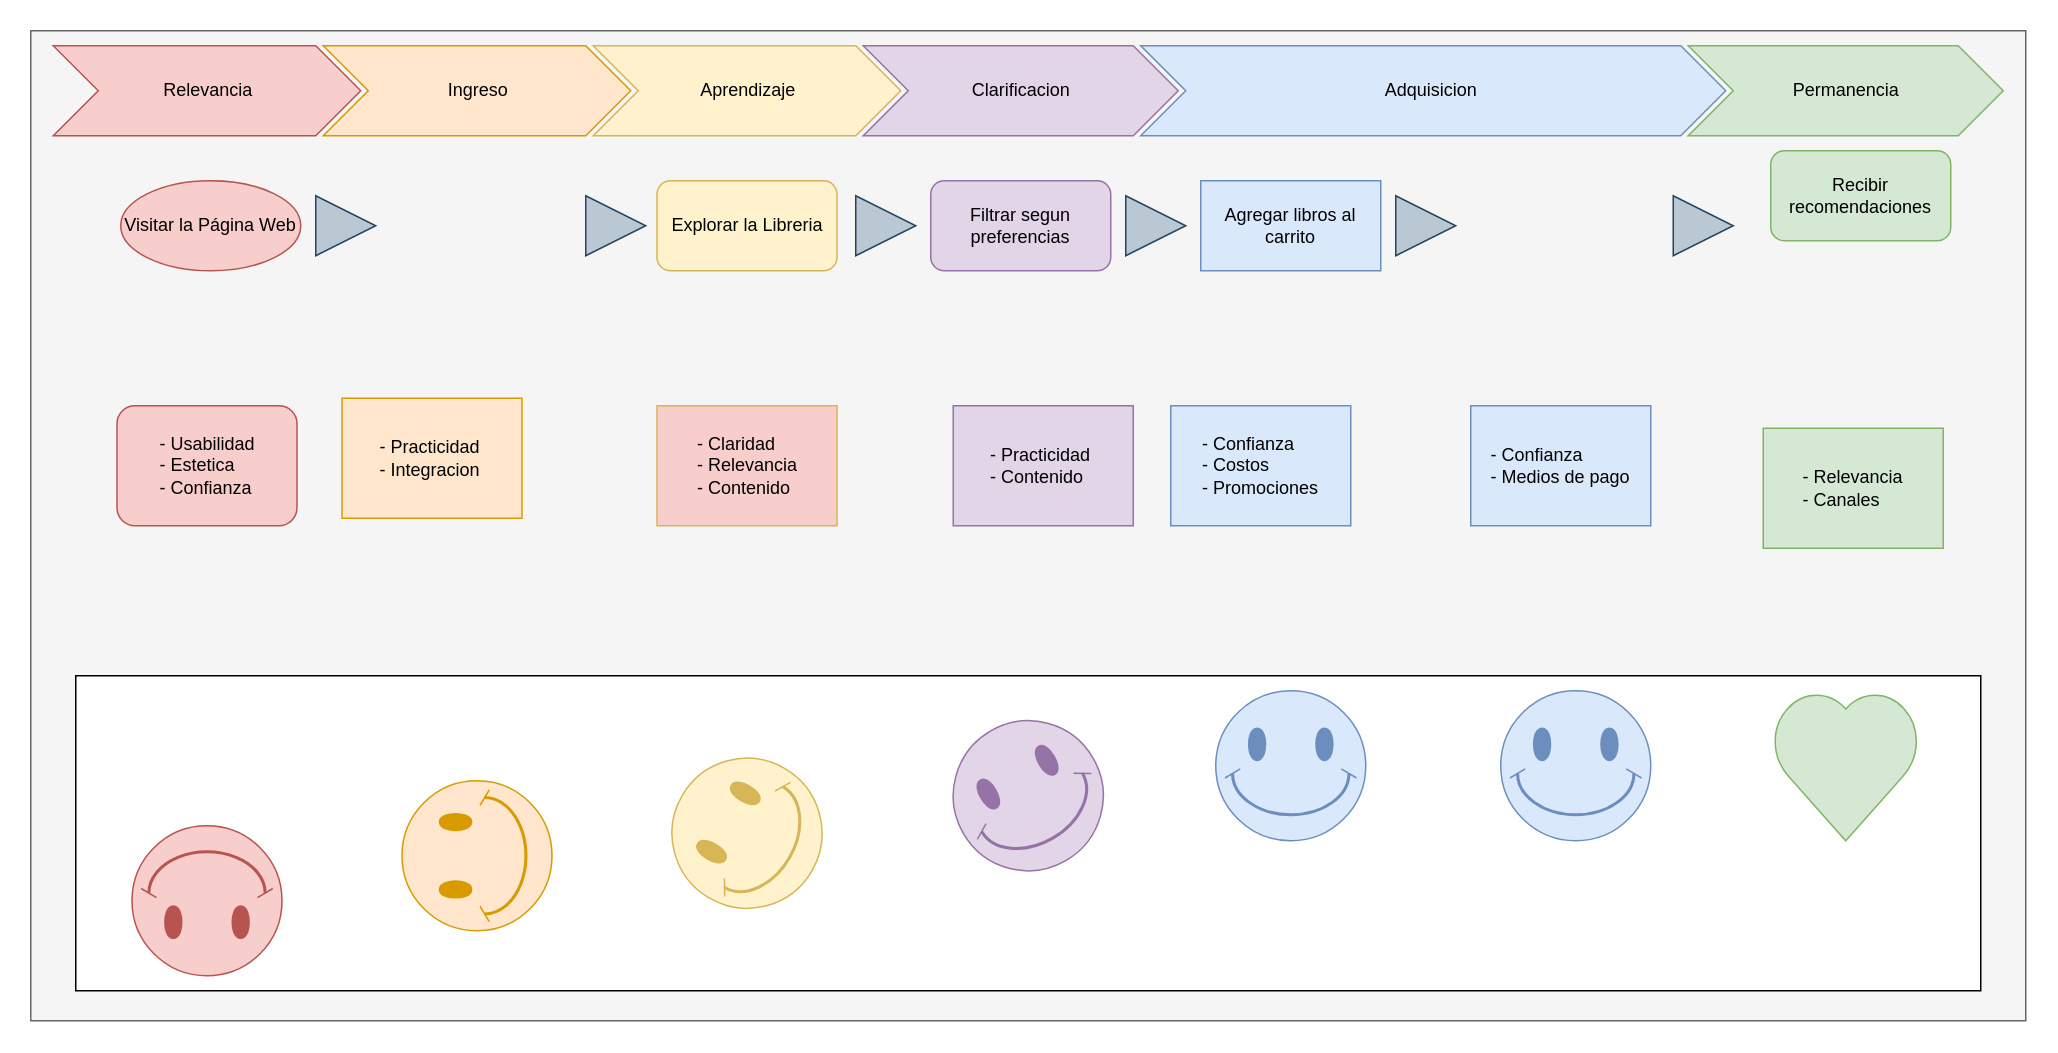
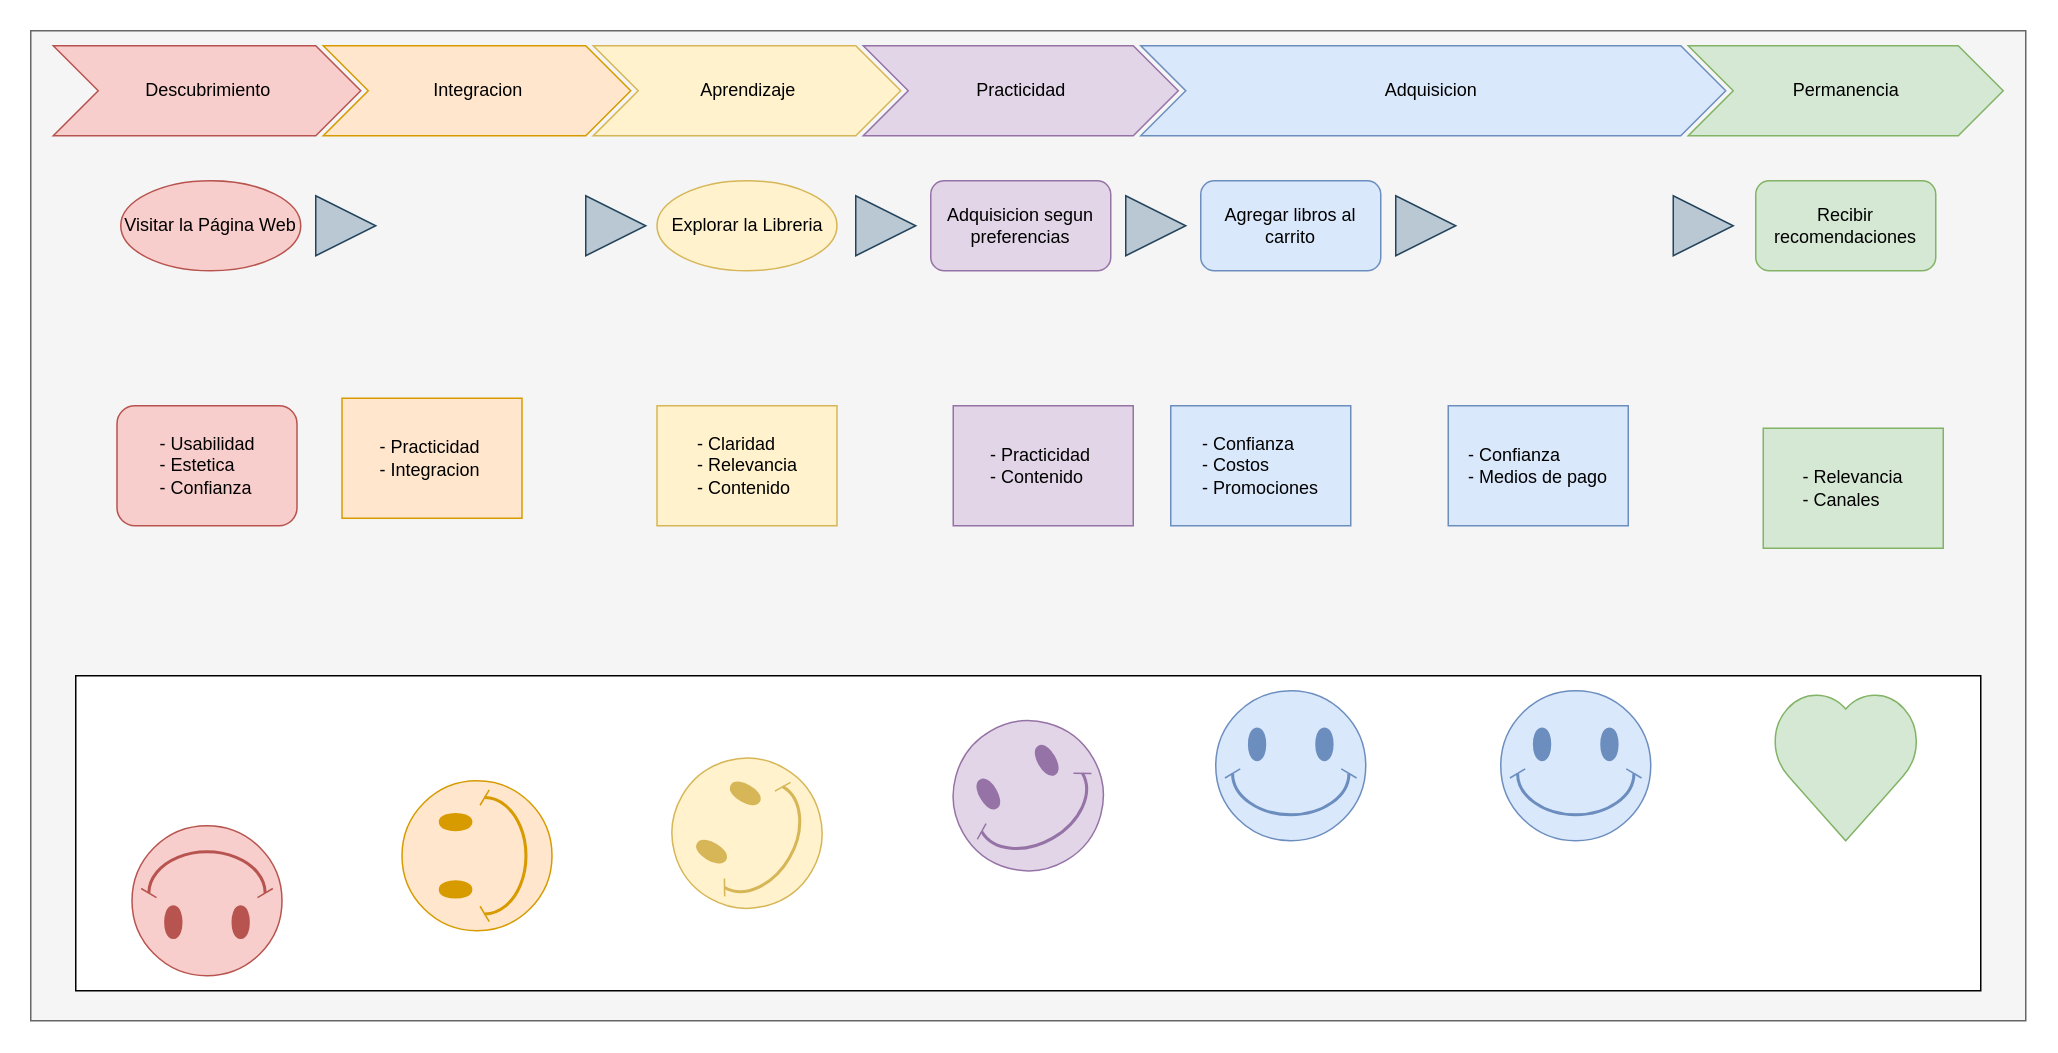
(209, 91) -> (209, 91)
(479, 91) -> (479, 91)
(1022, 91) -> (1022, 91)
(1861, 196) -> (1846, 226)
(747, 226) -> (747, 226)
(1021, 226) -> (1021, 226)
(1291, 226) -> (1291, 226)
(747, 466) -> (747, 466)
(1561, 466) -> (1538, 466)
